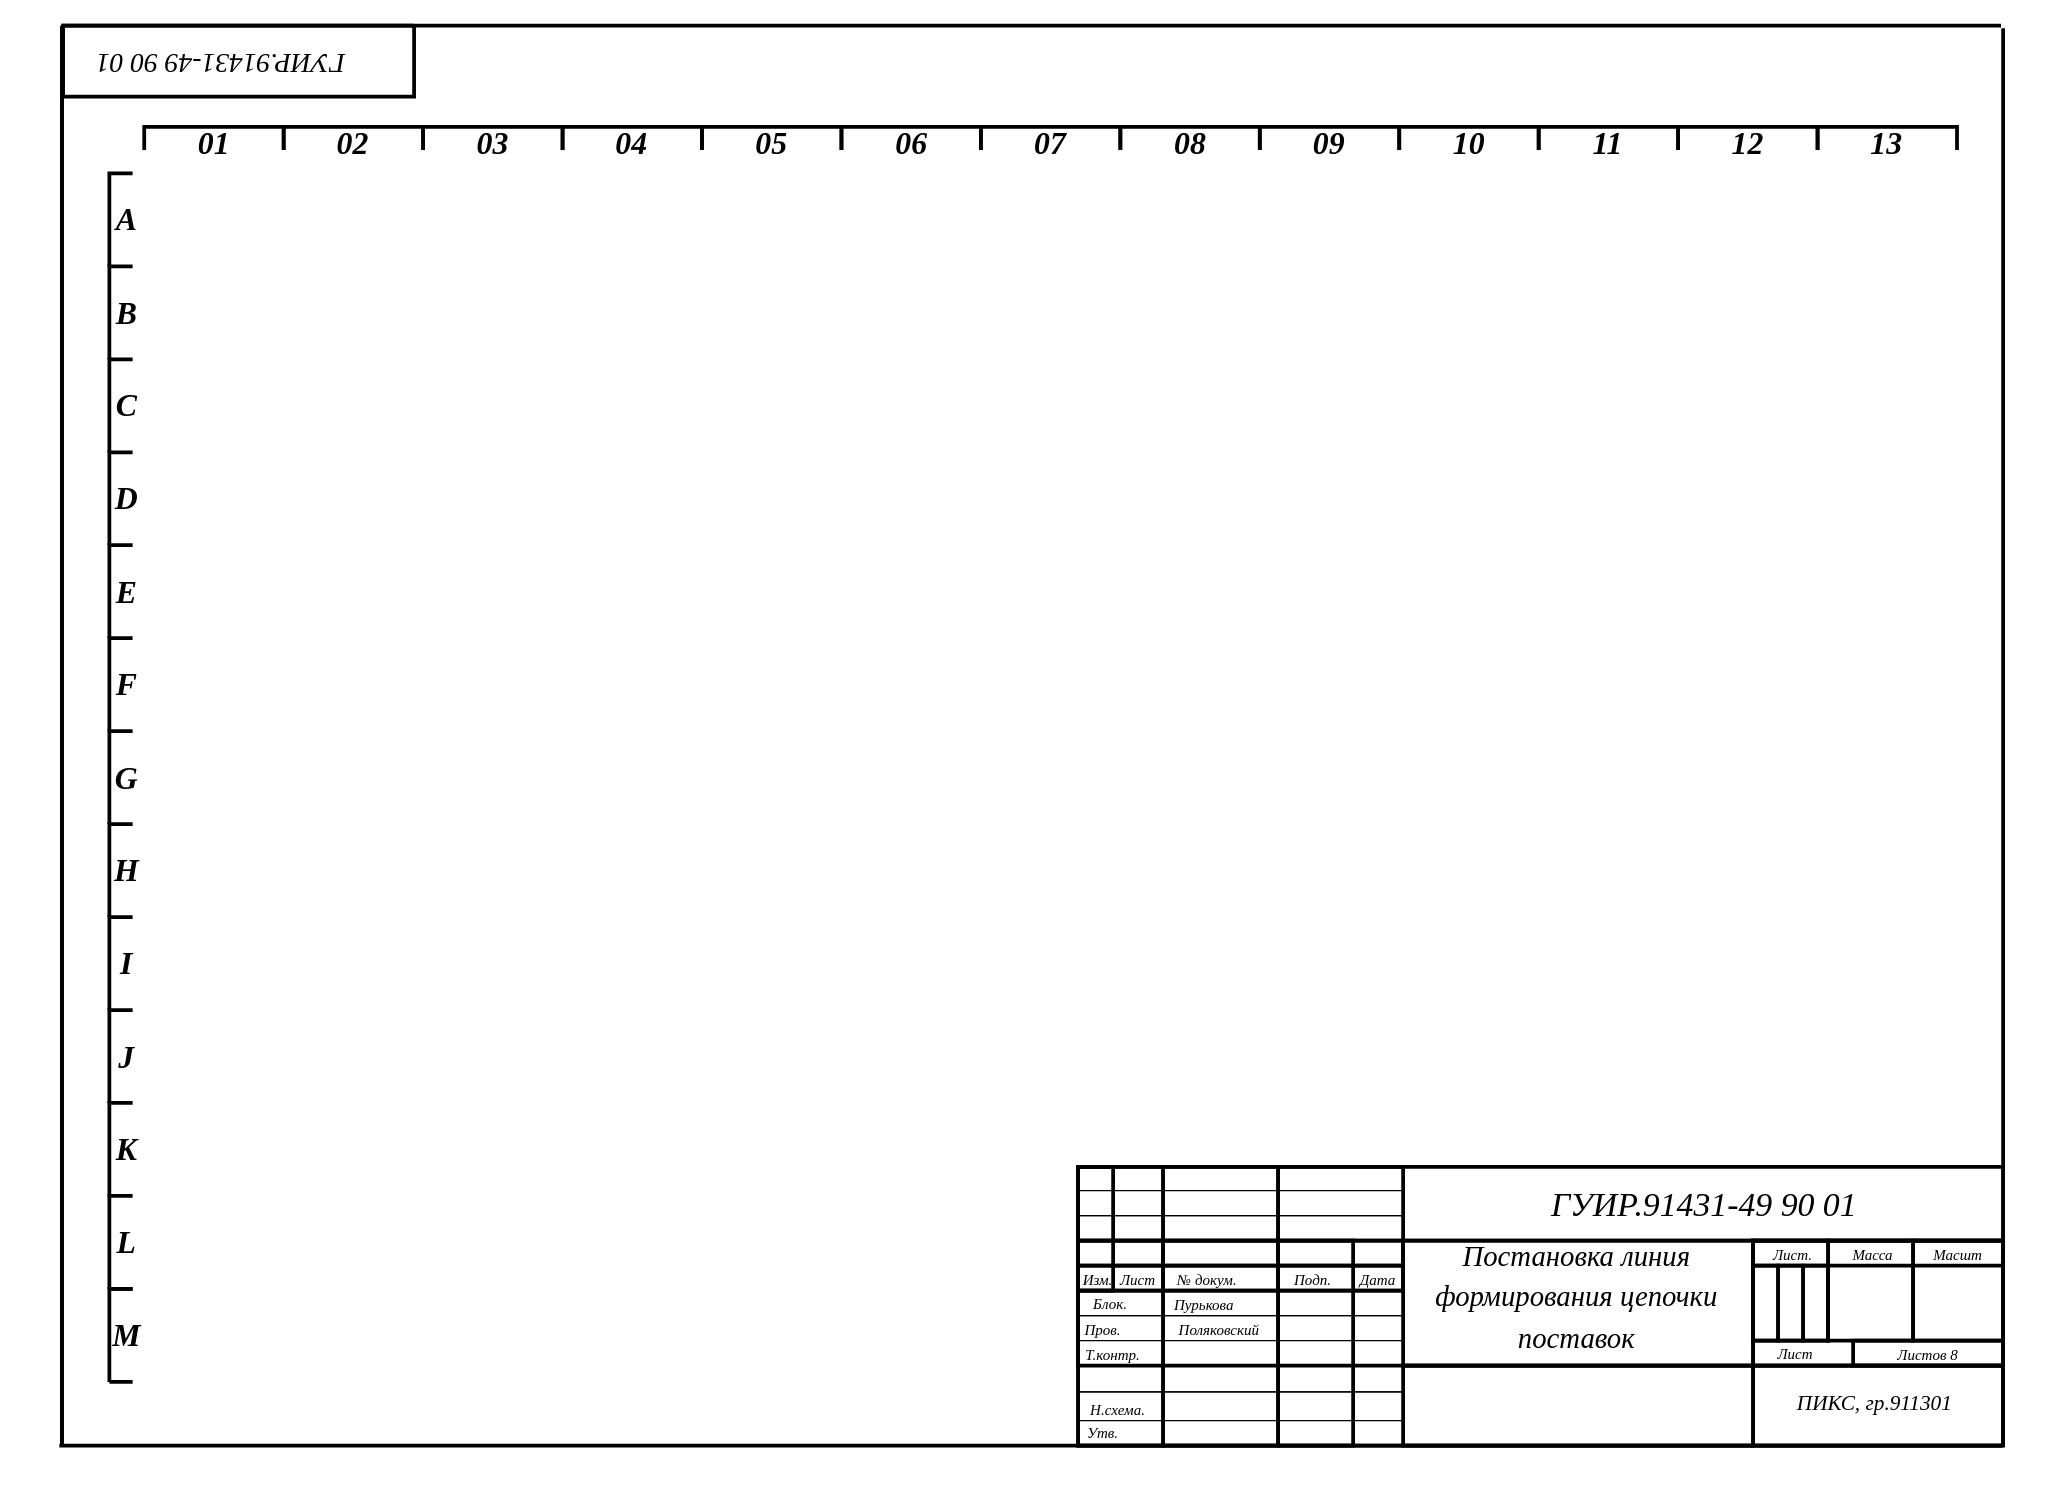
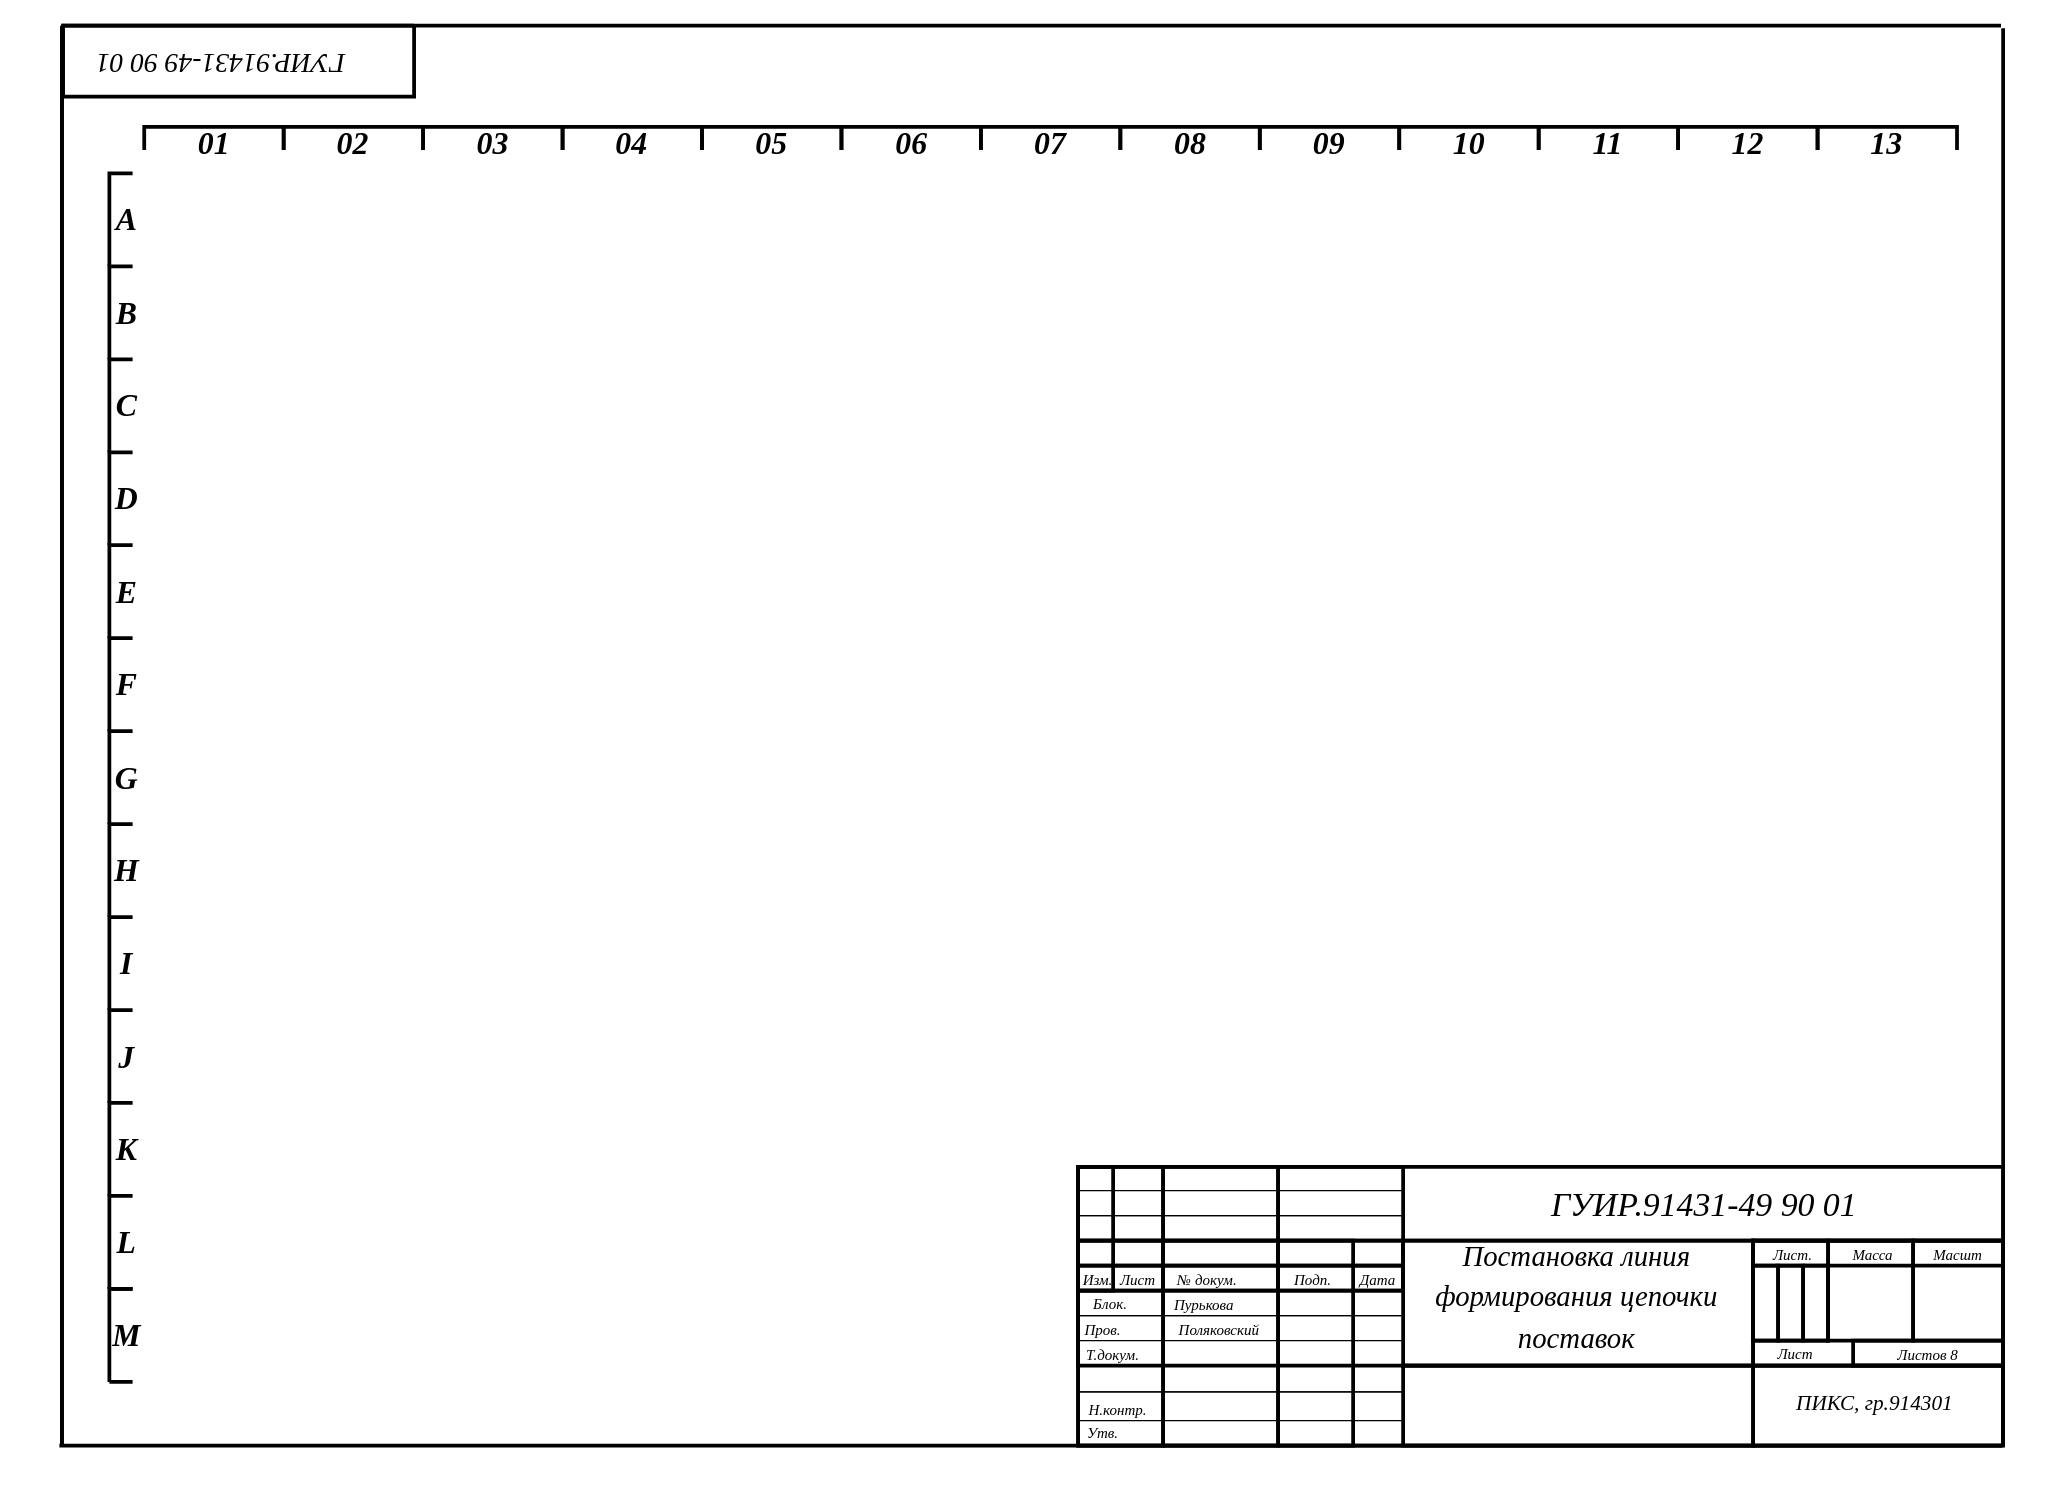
(1113, 1356) -> (1113, 1356)
(1875, 1404) -> (1875, 1404)
(1118, 1411) -> (1118, 1411)
